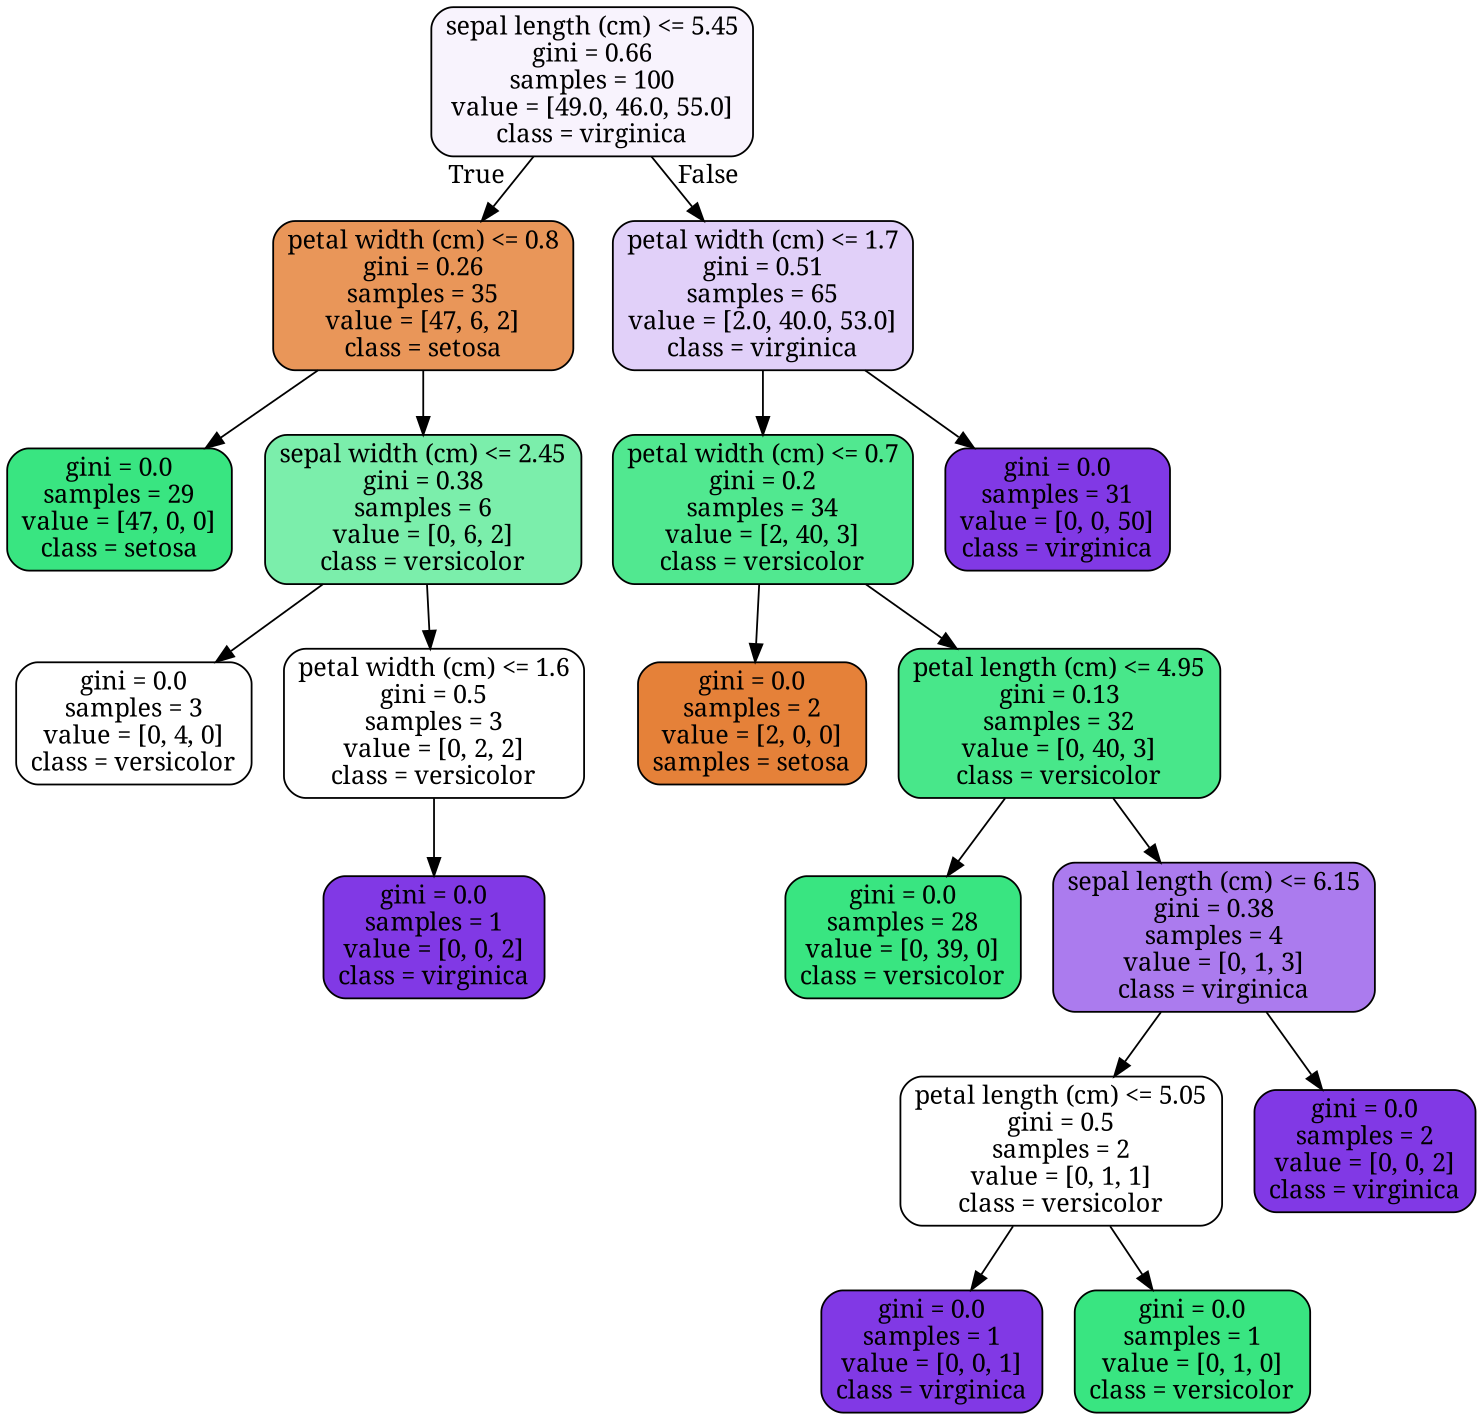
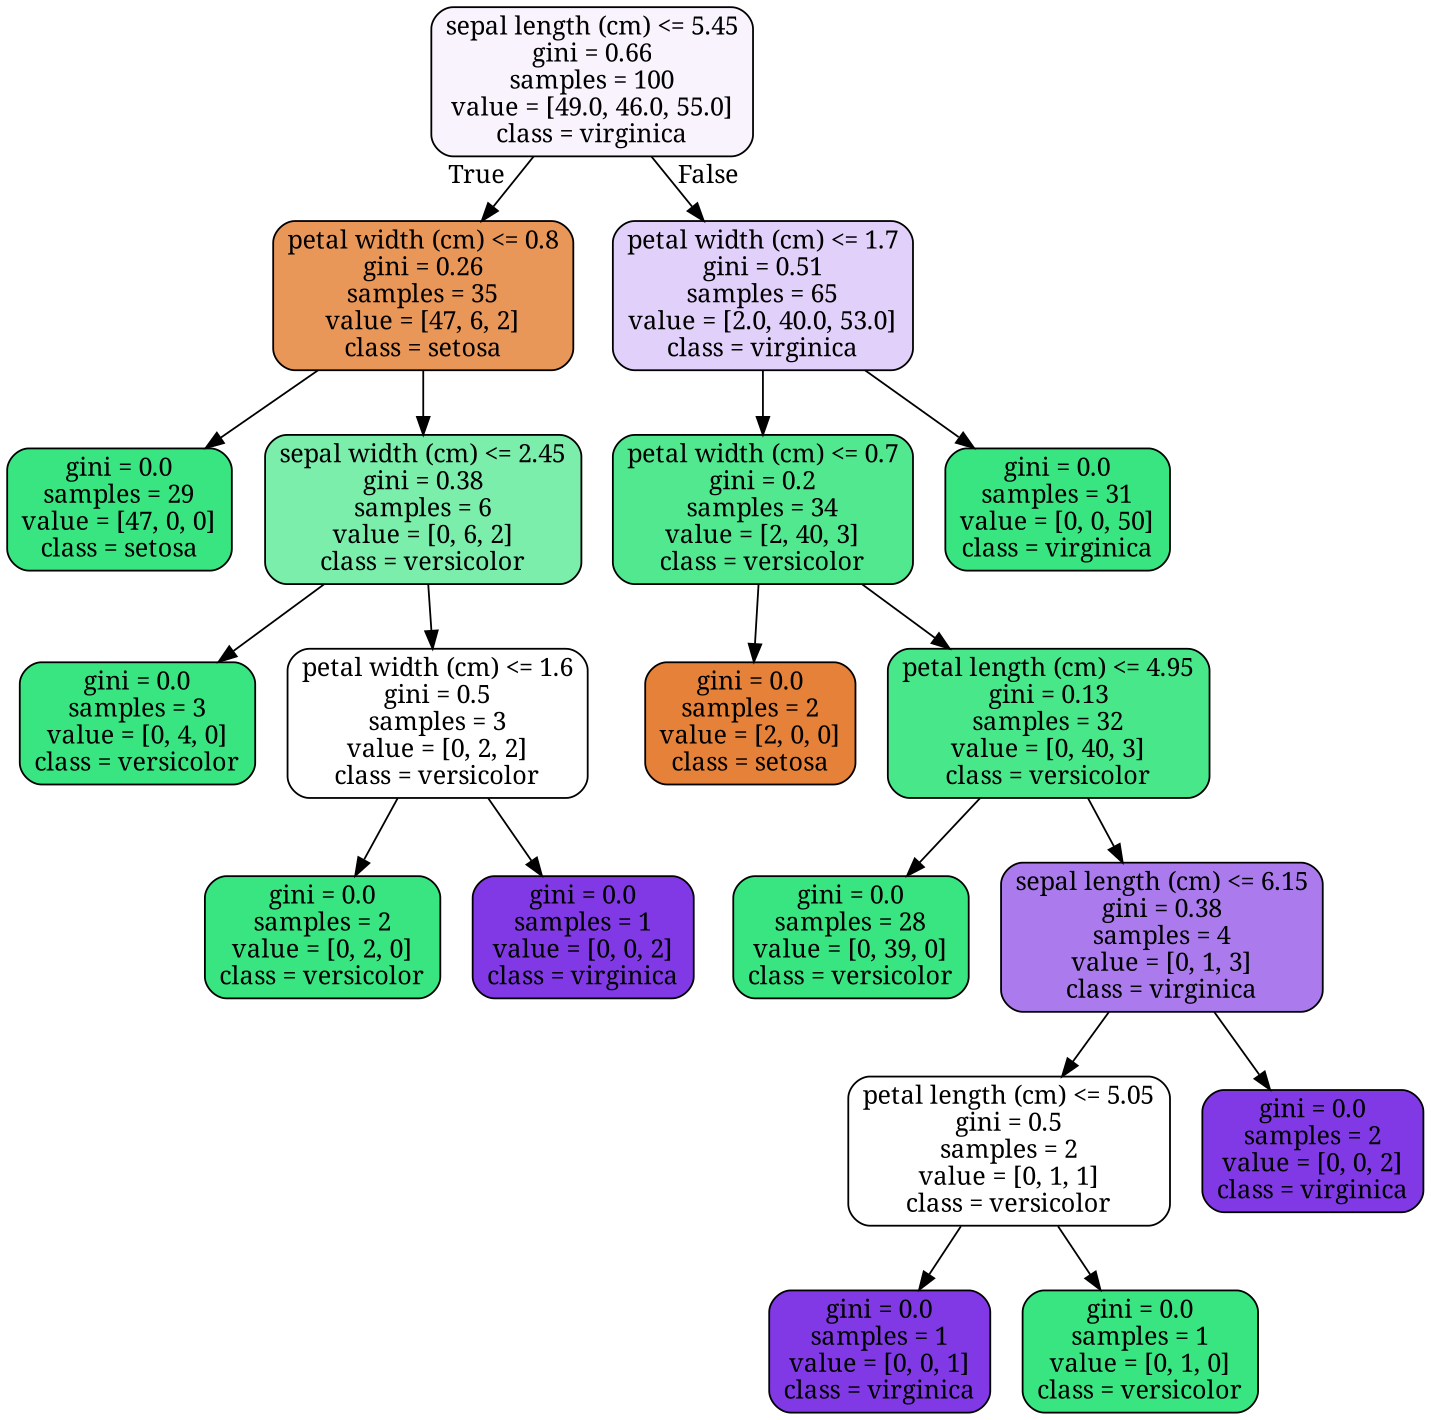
(1058, 510) -> (1058, 510)
(134, 723) -> (137, 723)
(752, 723) -> (750, 723)
none -> (323, 937)
